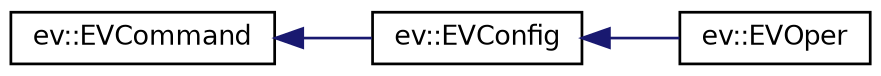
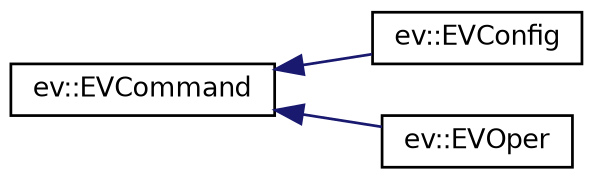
(644, 38) -> (342, 121)
